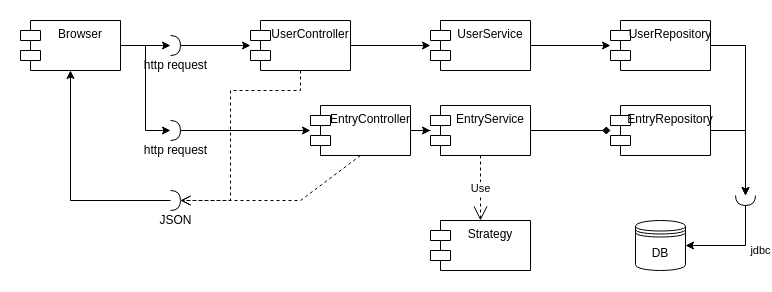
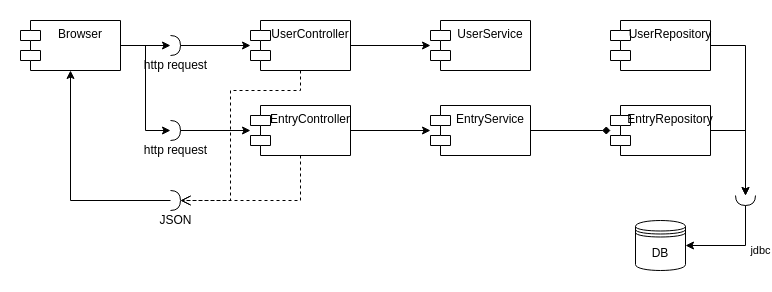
(567, 46) -> none
(361, 131) -> (301, 131)
(481, 187) -> none
(481, 246) -> none
